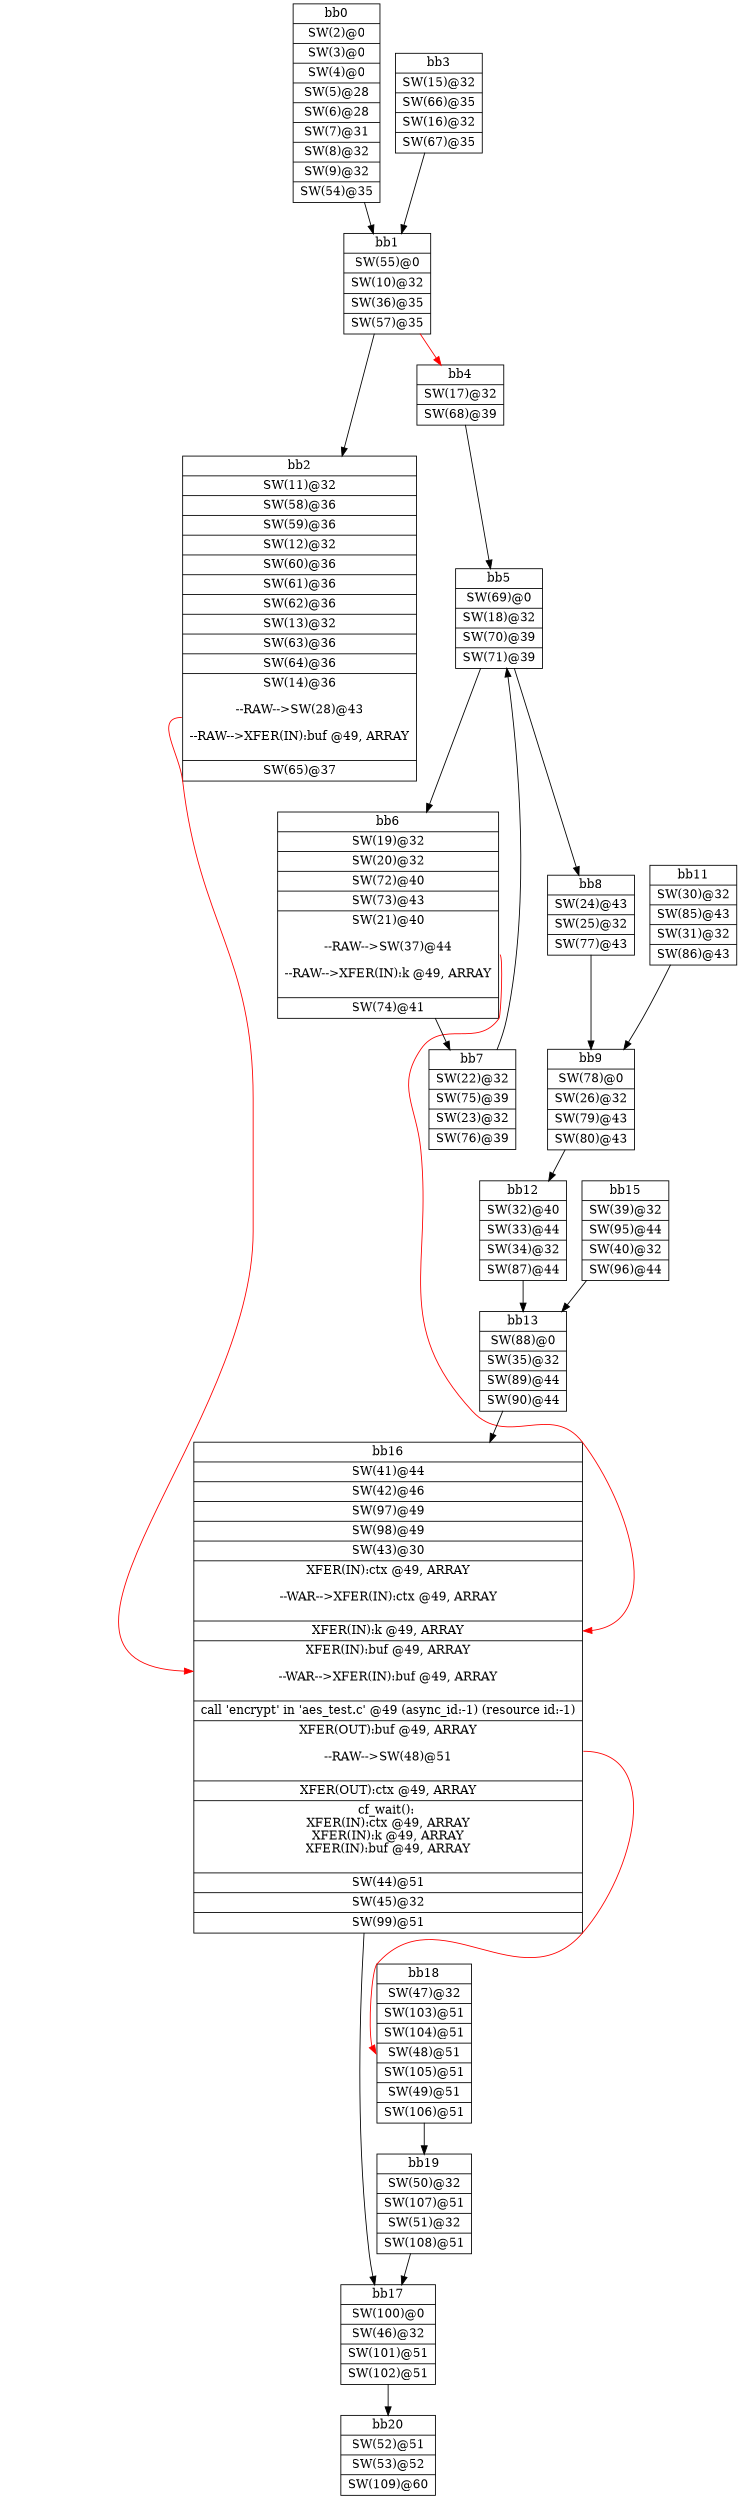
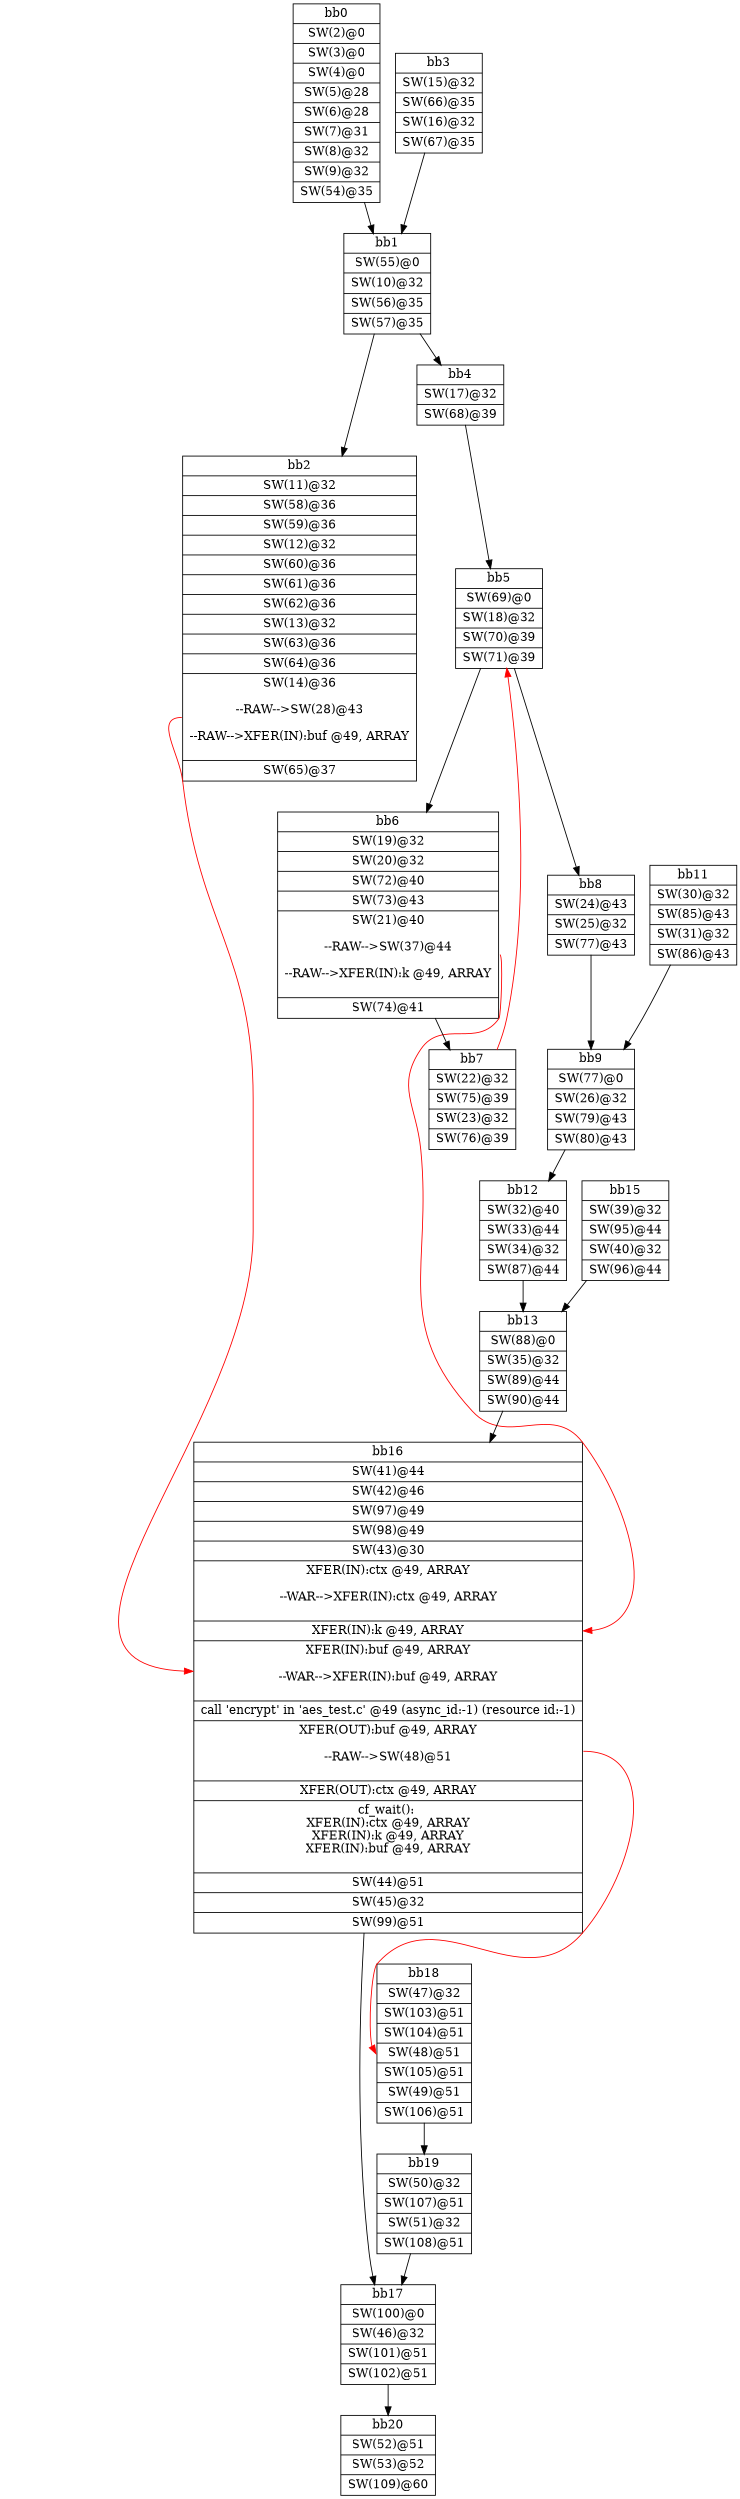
(387, 303) -> (387, 303)
(428, 346) -> (428, 346)
(521, 864) -> (521, 864)
(591, 1079) -> (591, 1079)
